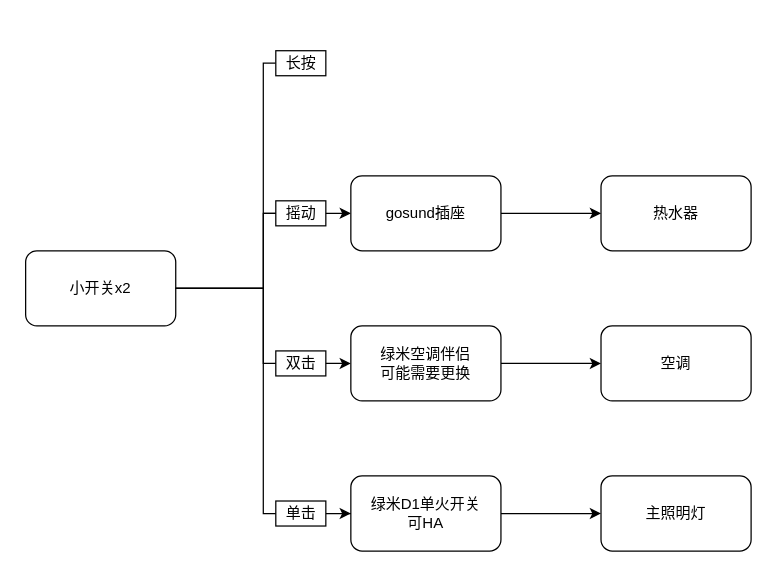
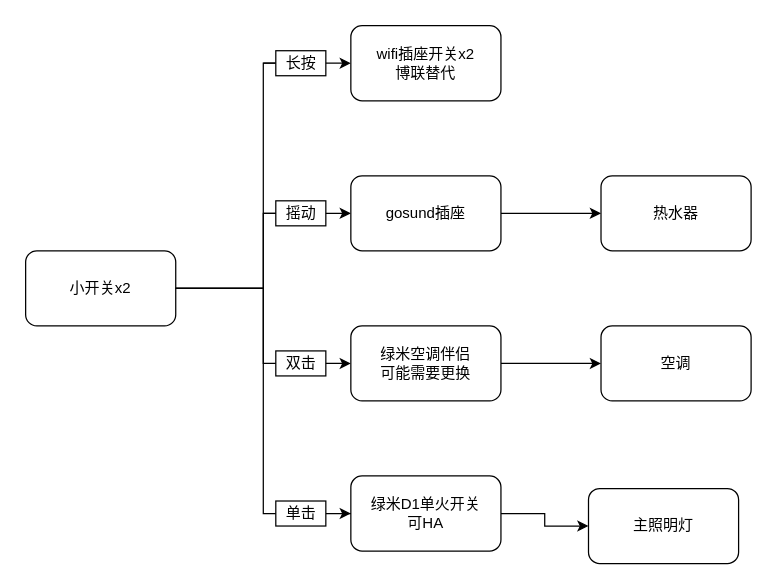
none -> (334, 63)
none -> (426, 63)
(676, 513) -> (663, 526)
